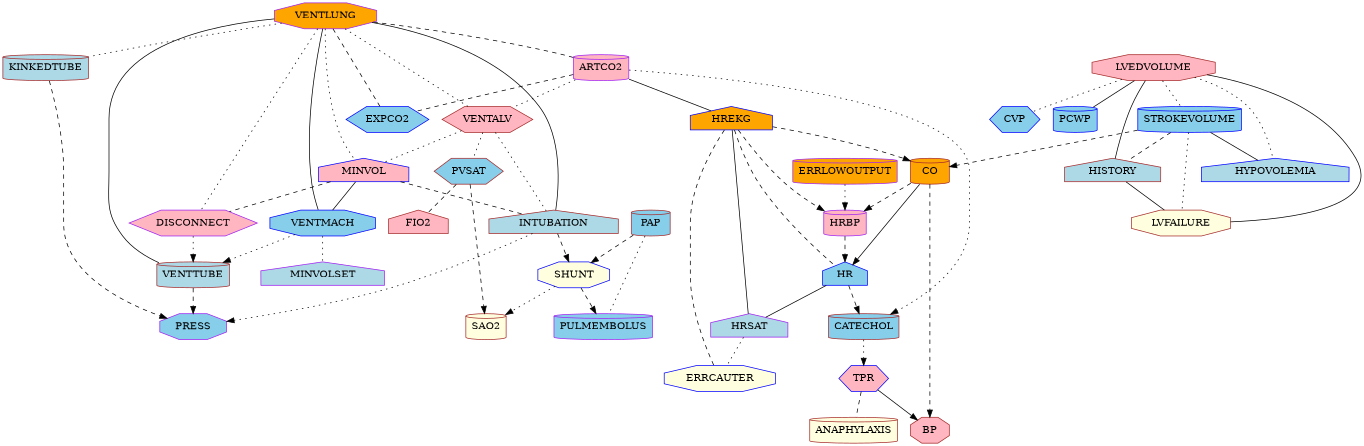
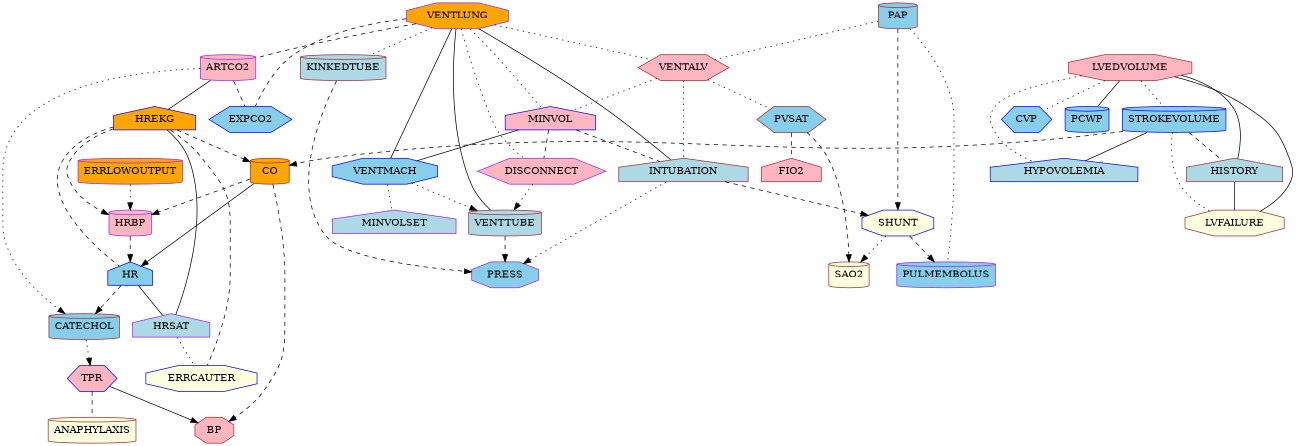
(544, 94) -> (797, 40)
